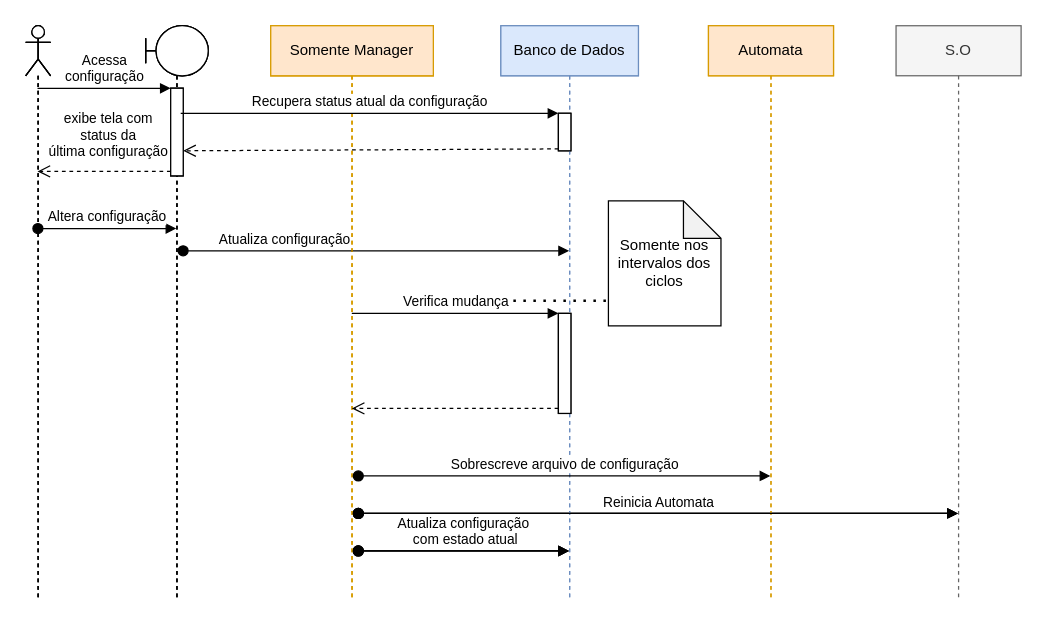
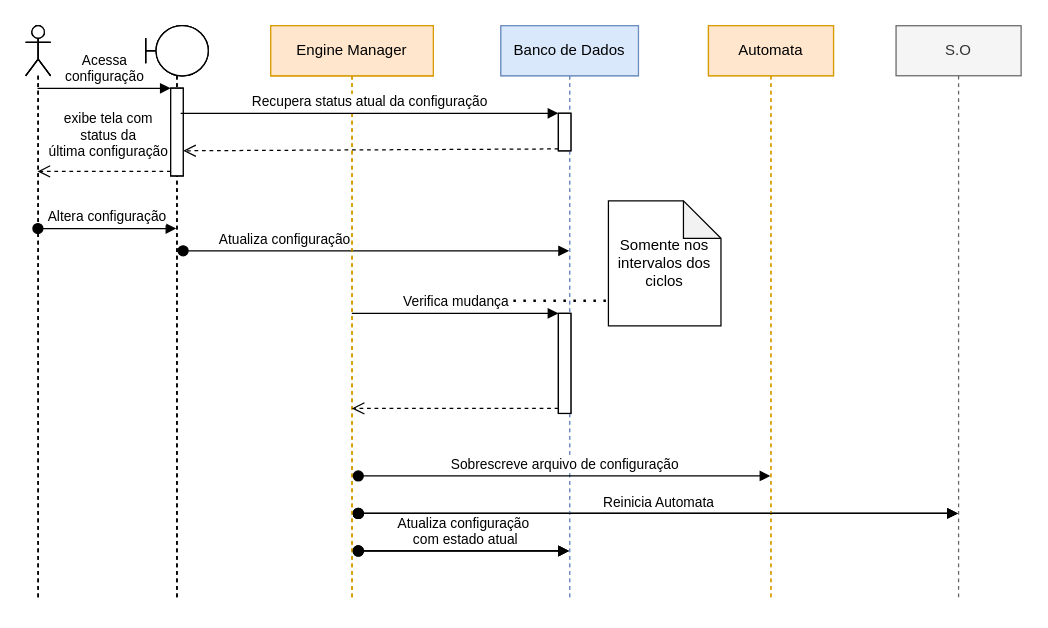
(352, 51) -> (352, 51)
